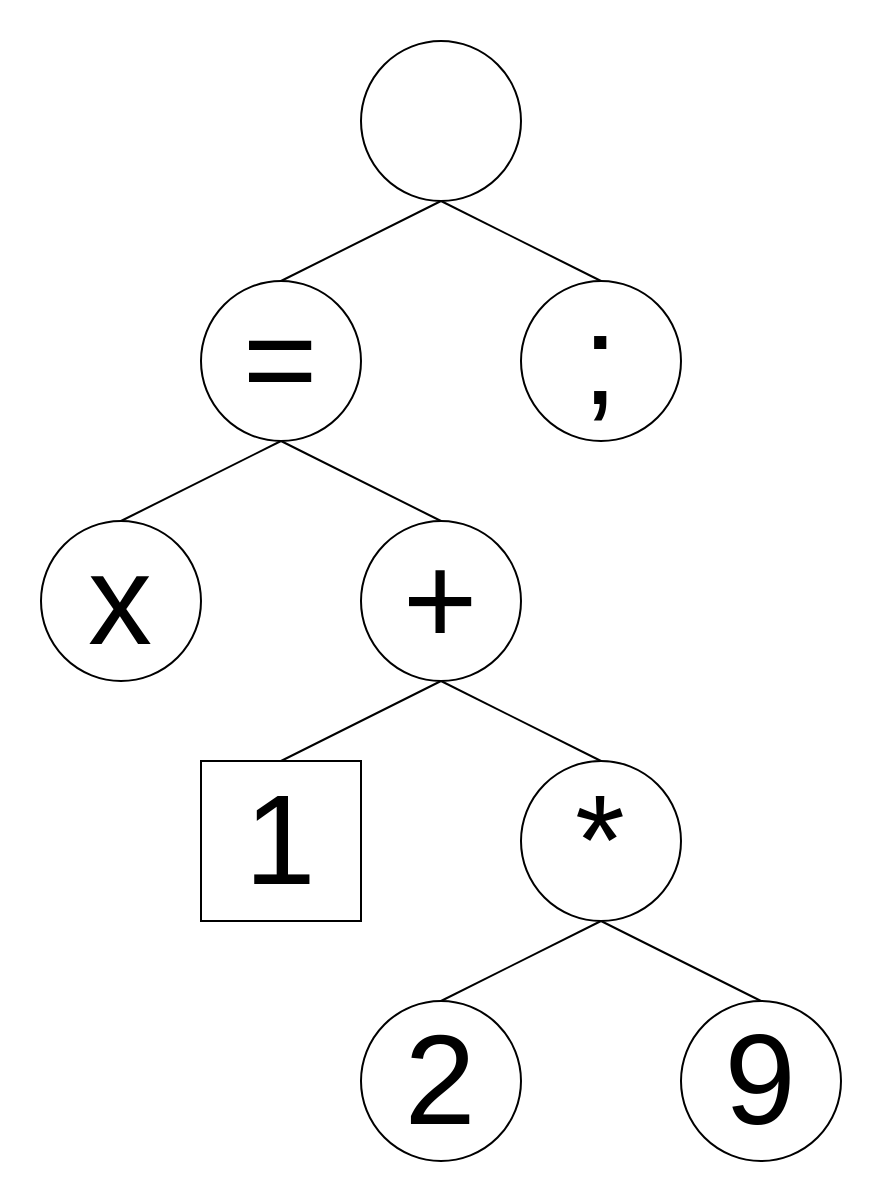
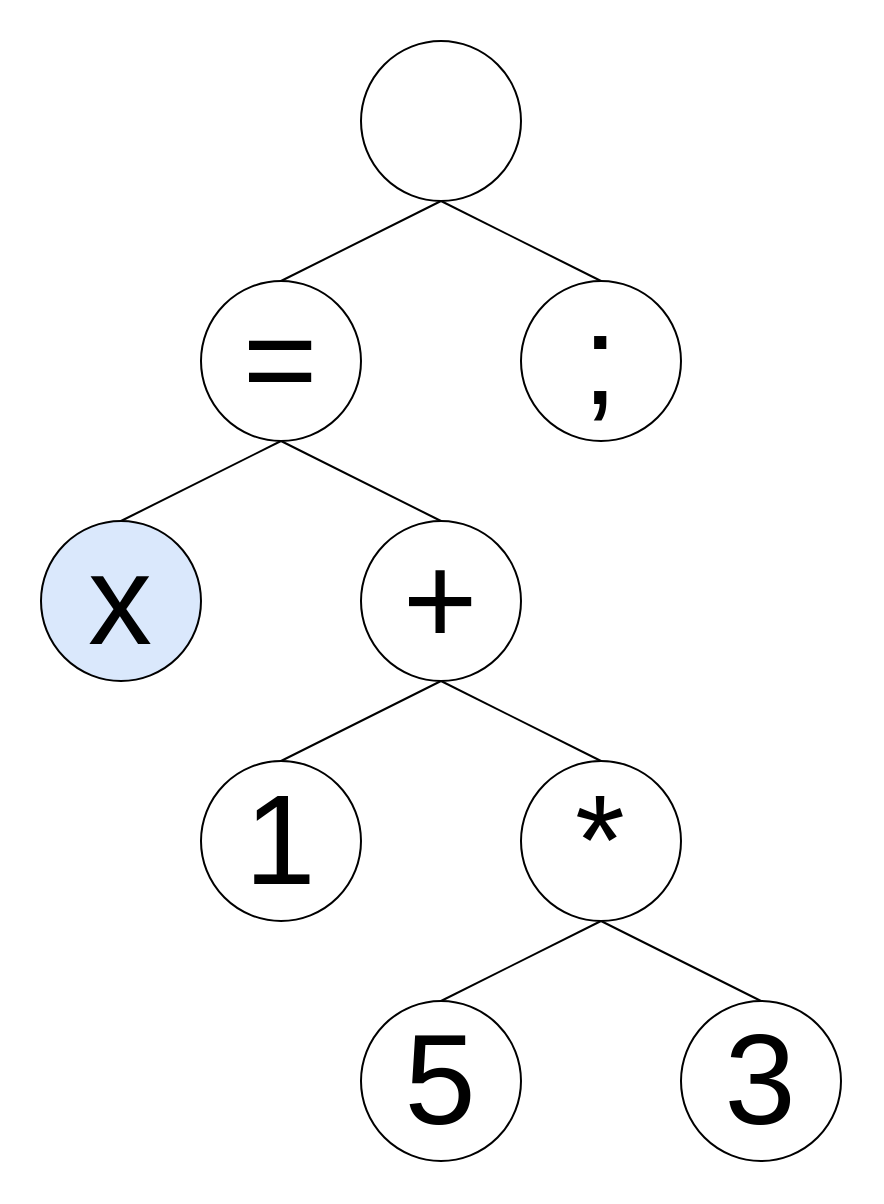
(121, 601) -> (121, 601)
(281, 841) -> (281, 841)
(441, 1081) -> (441, 1081)
(761, 1081) -> (761, 1081)
